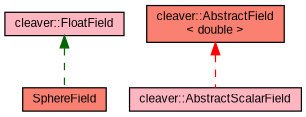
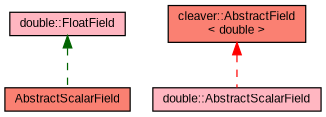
(64, 24) -> (68, 24)
(64, 99) -> (68, 99)
(215, 99) -> (237, 99)
